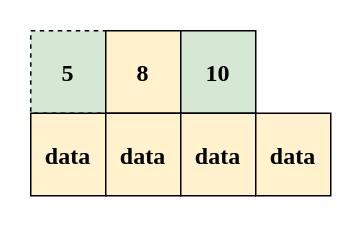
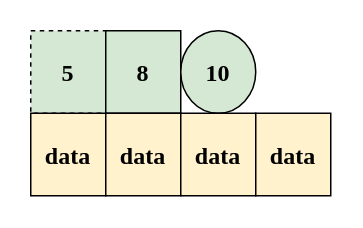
(143, 72) -> (143, 72)
(218, 72) -> (218, 72)
